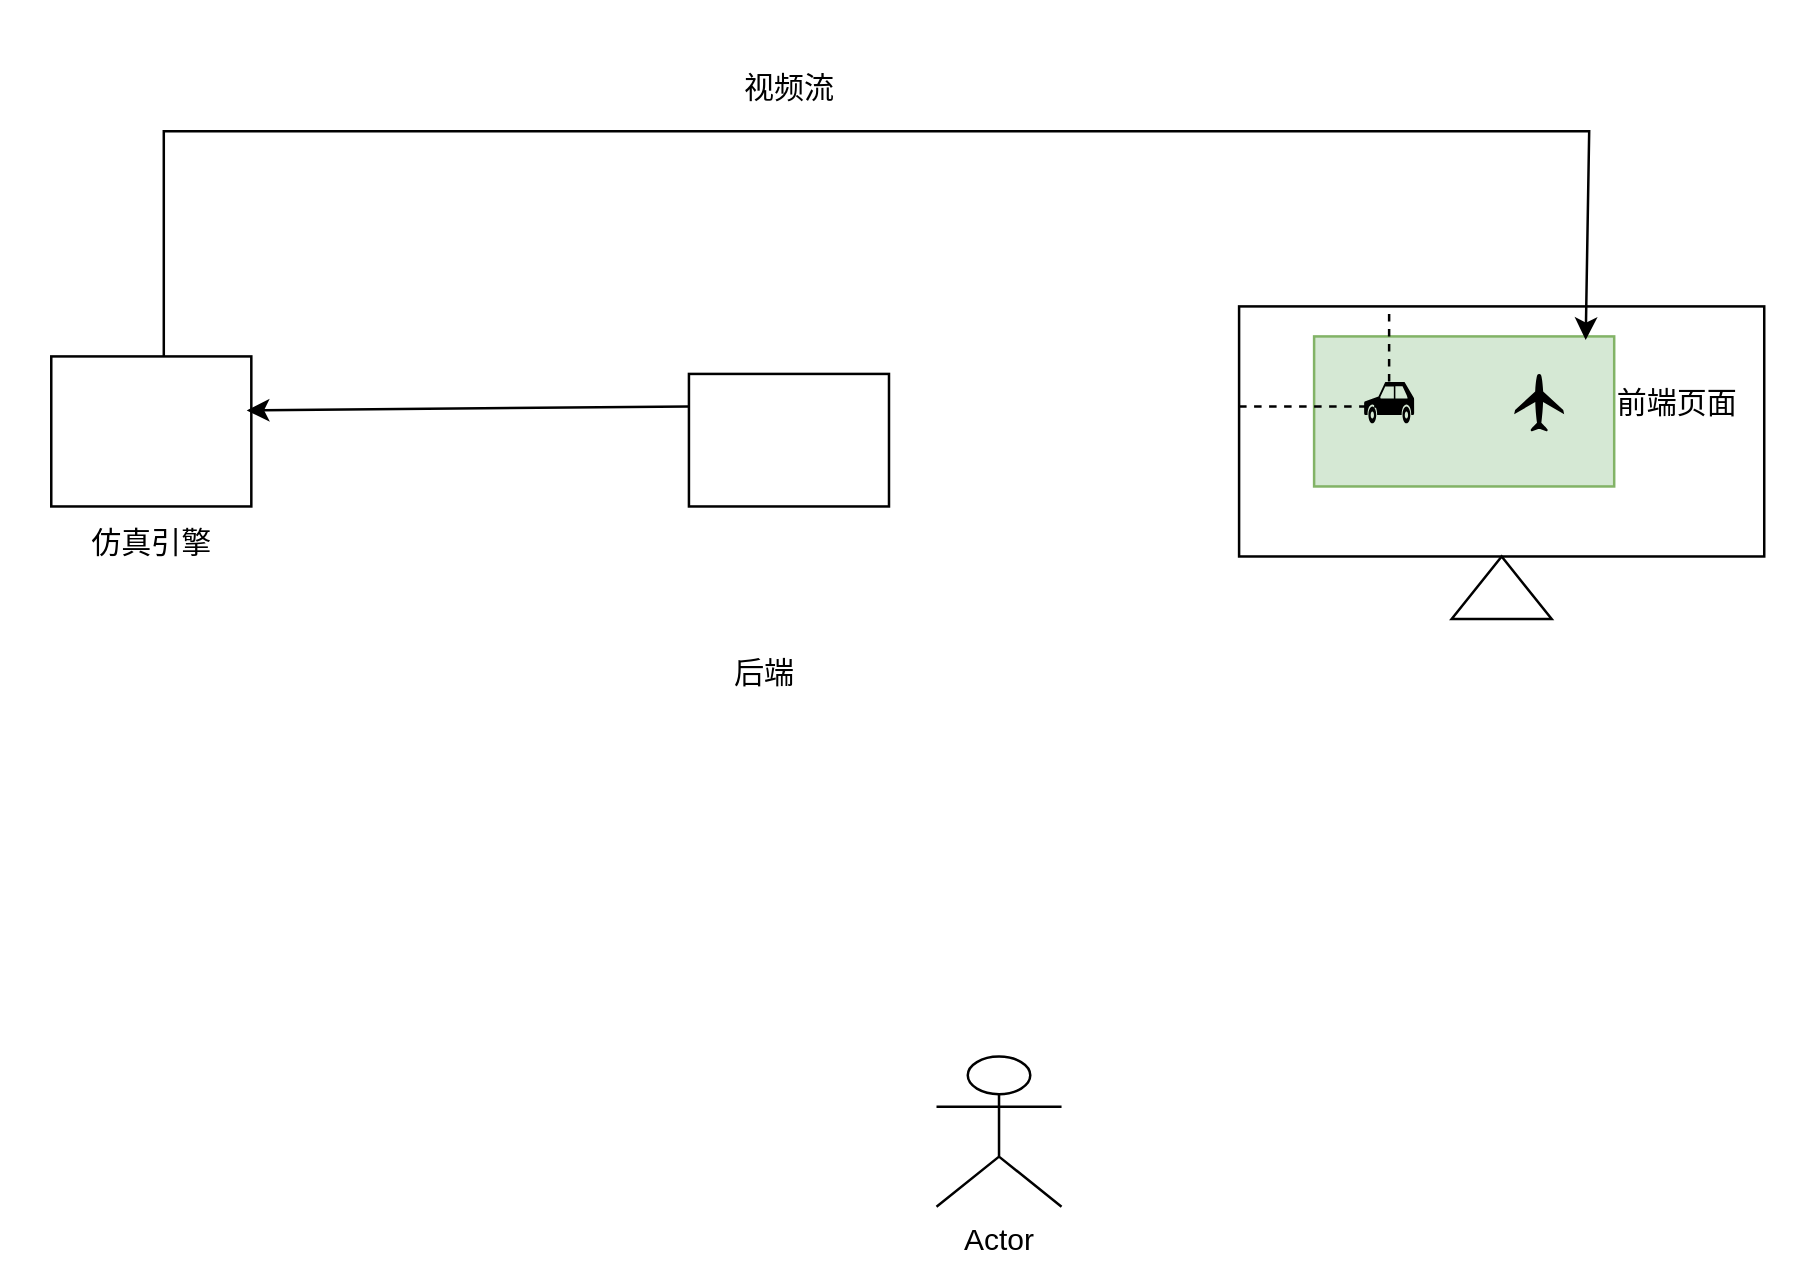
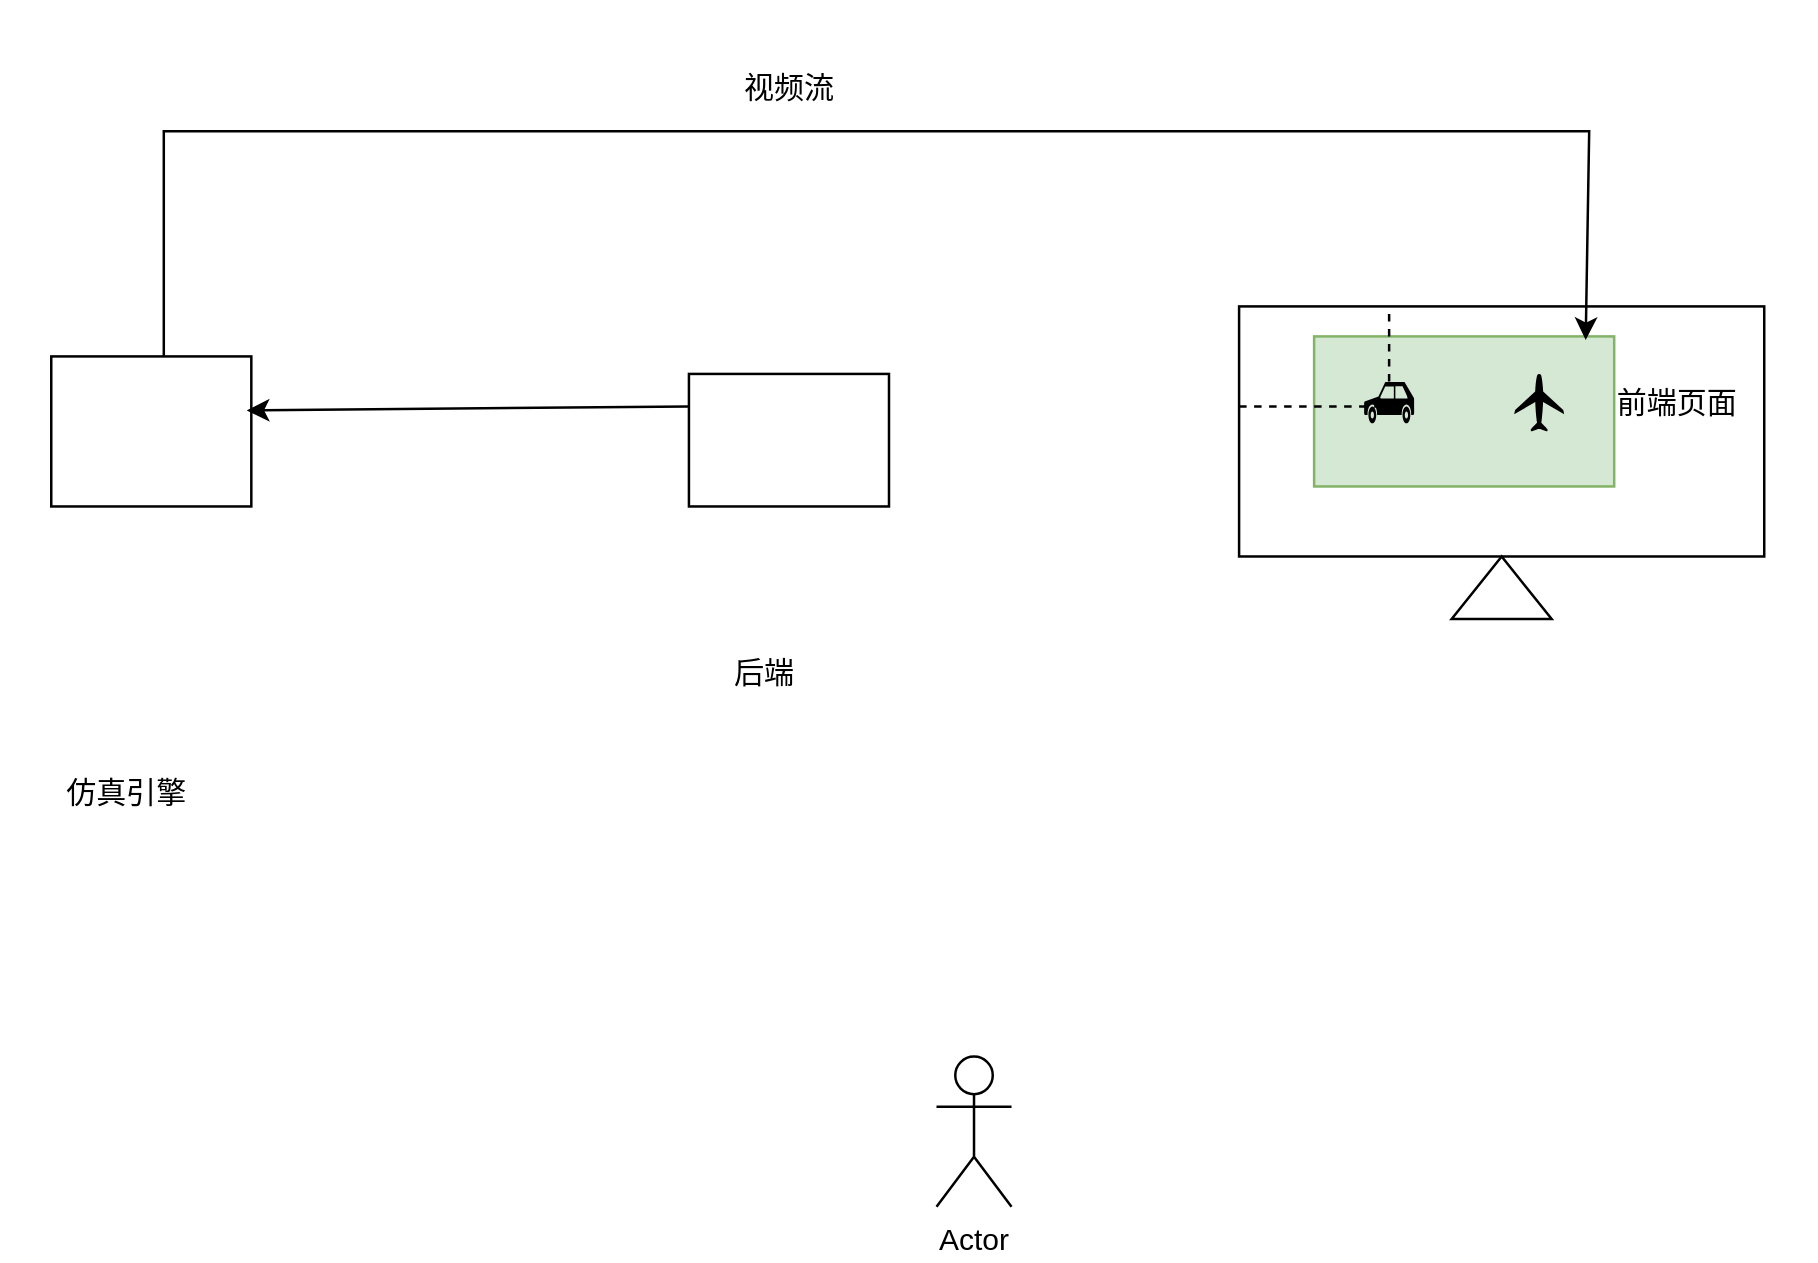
(151, 544) -> (126, 794)
(999, 1131) -> (974, 1131)
